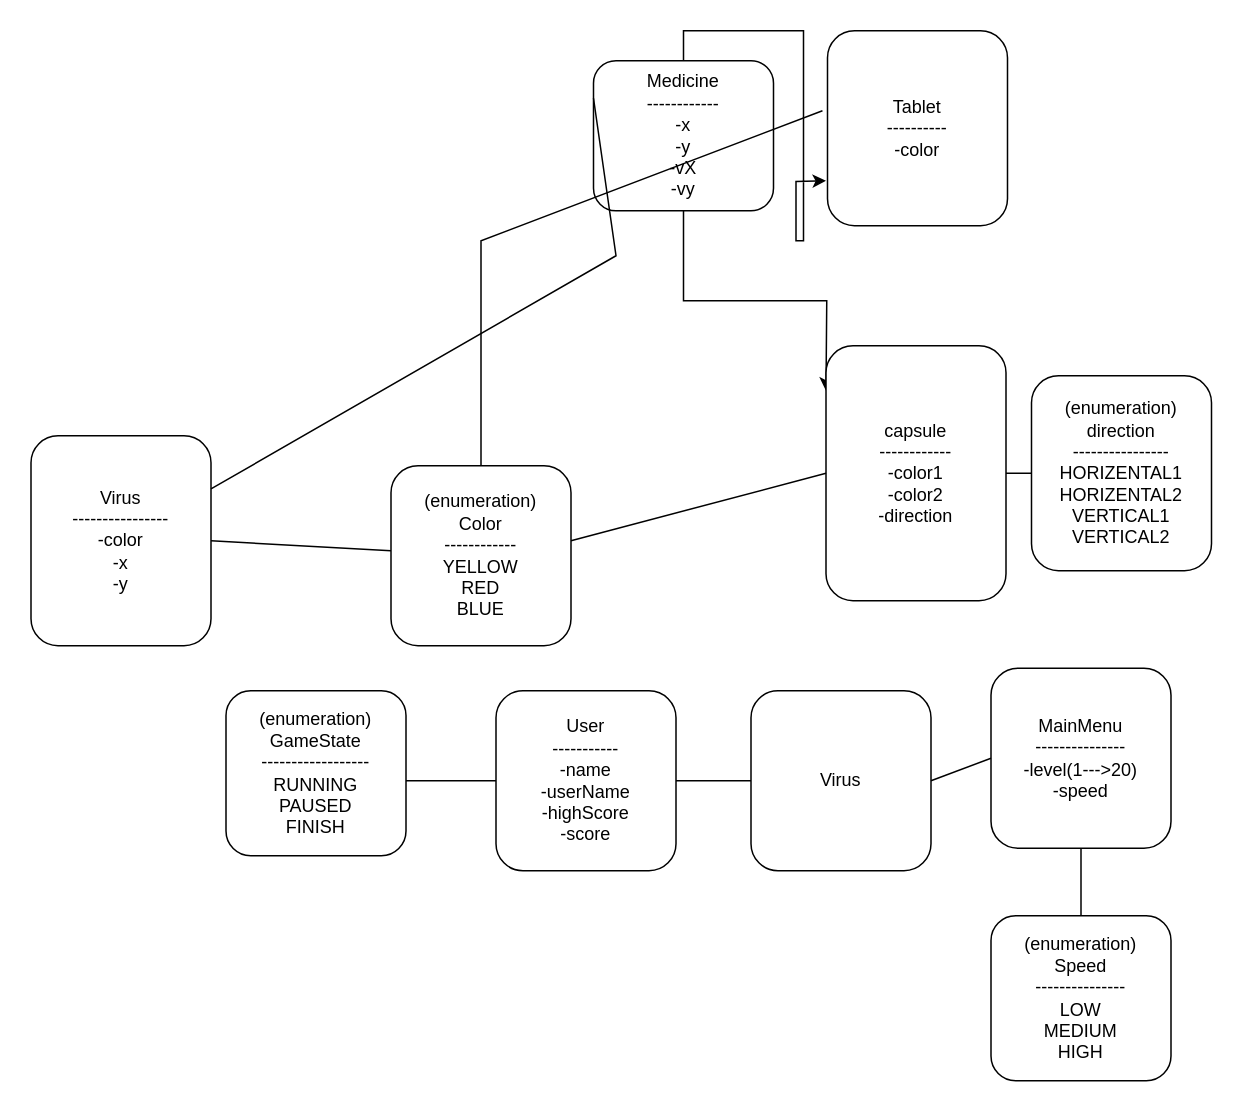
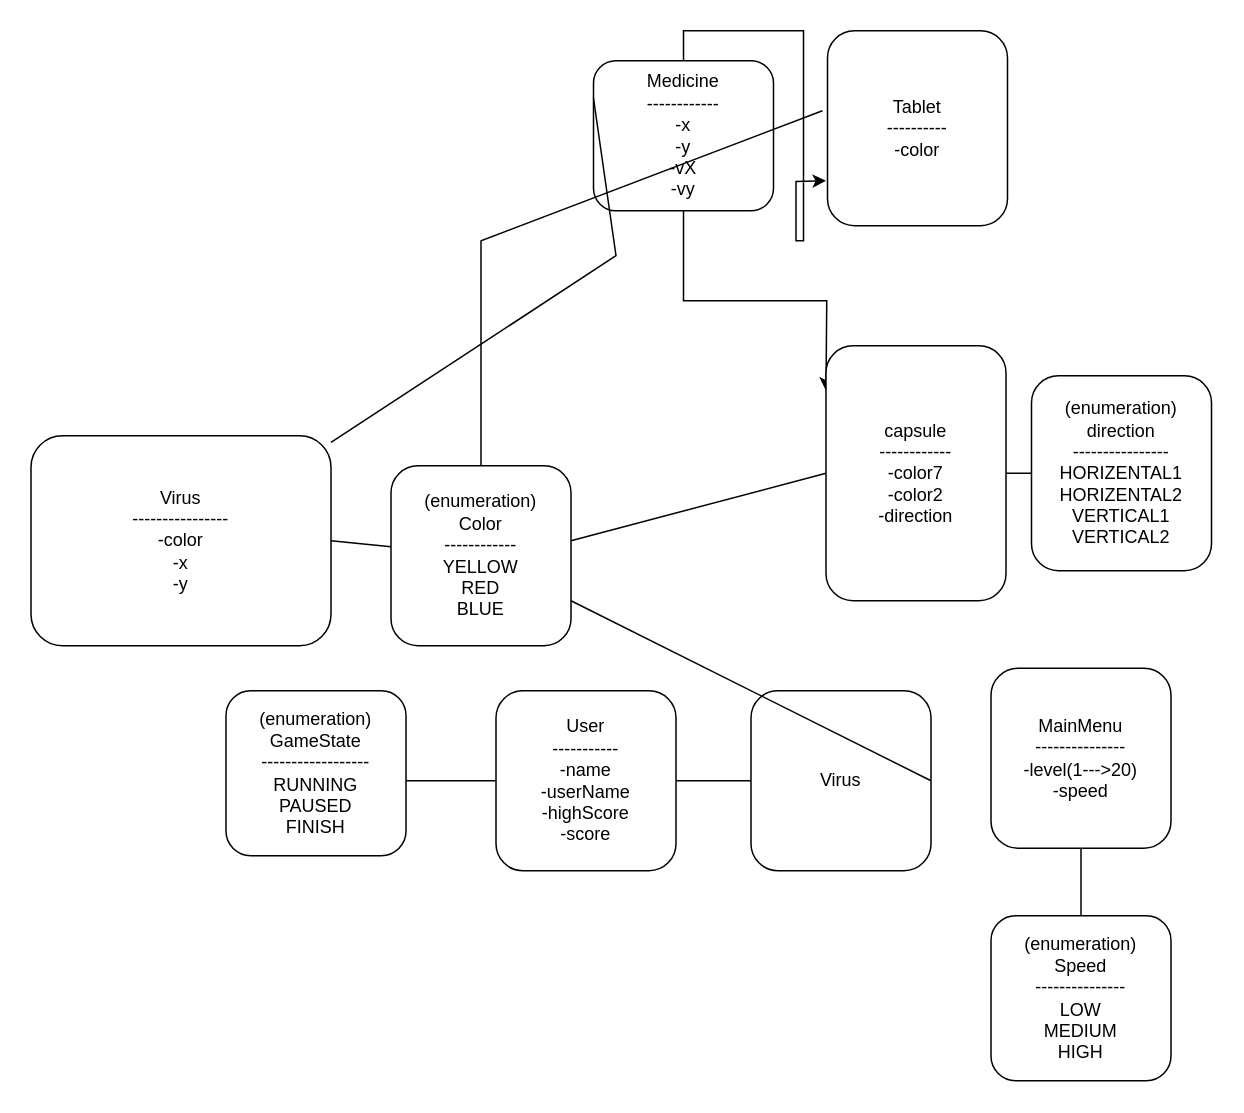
(916, 473) -> (916, 473)
(121, 541) -> (181, 541)
(961, 770) -> (751, 691)
